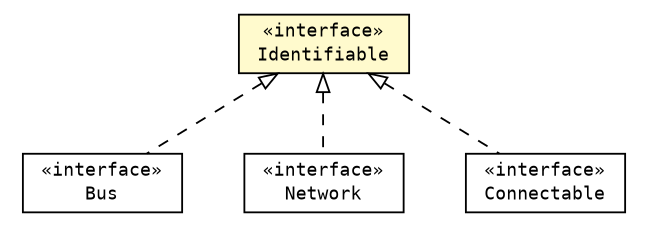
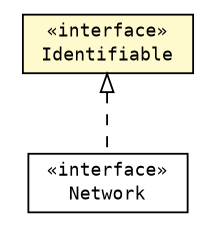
(102, 183) -> none
(545, 183) -> none
